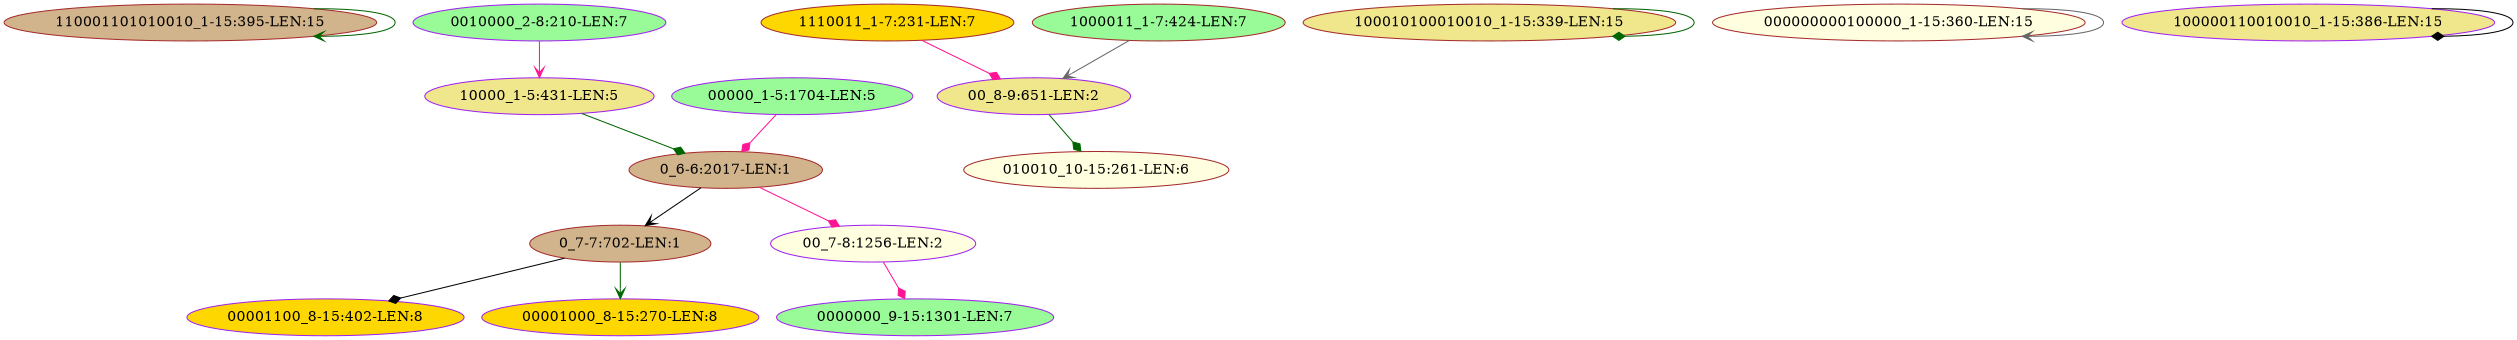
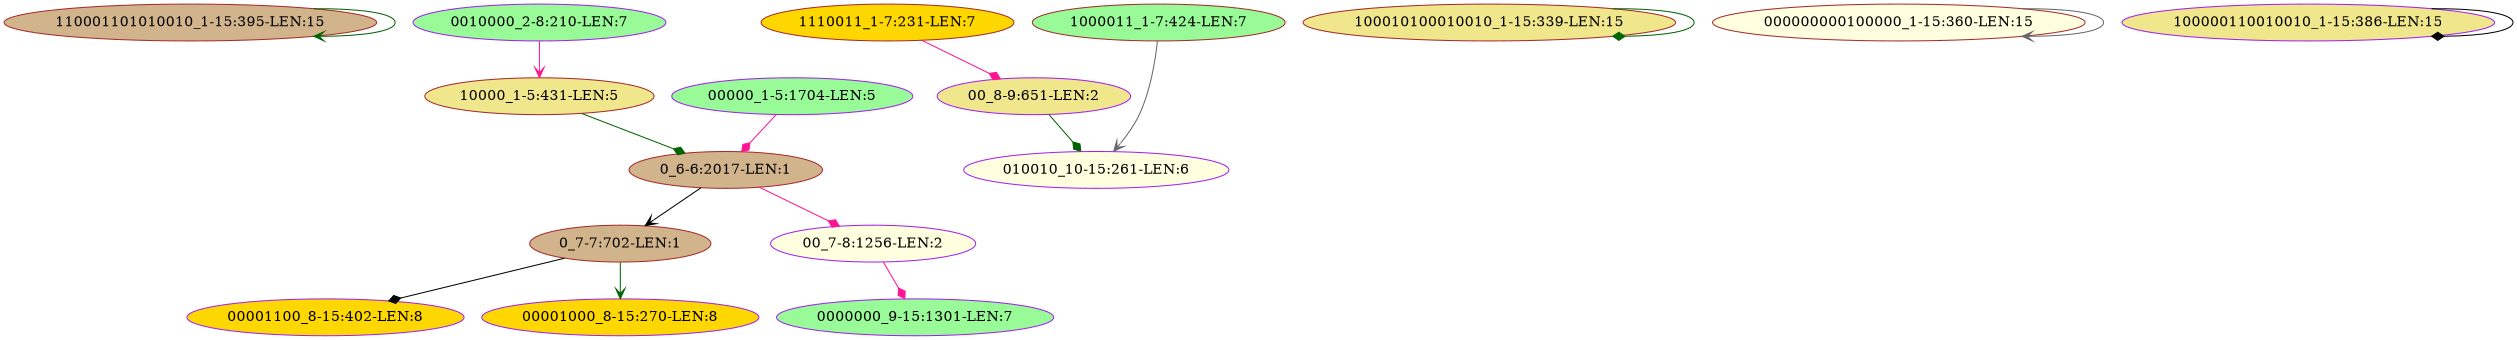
(1101, 57) -> (1147, 95)
(539, 96) -> (539, 96)
(1096, 170) -> (1096, 170)
